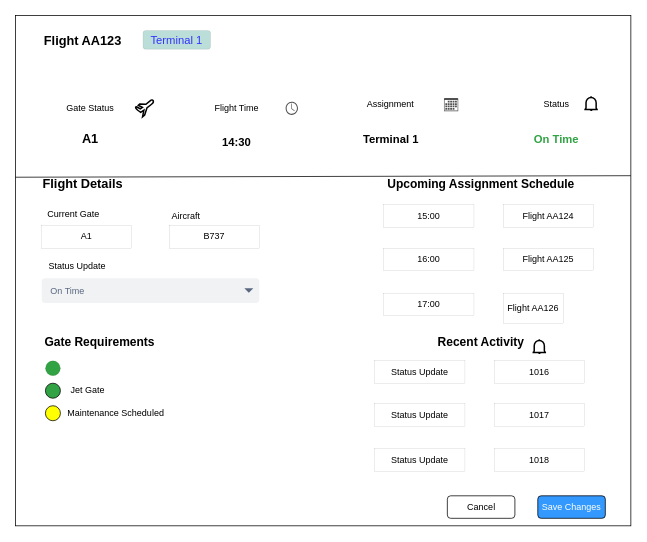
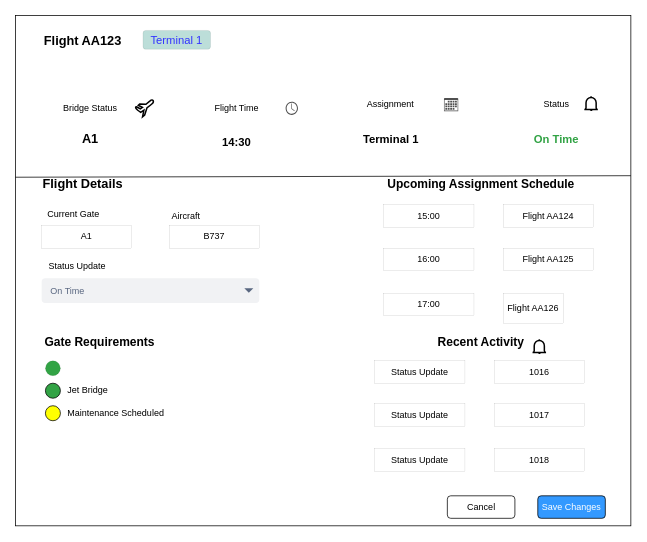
(90, 108) -> (90, 108)
(88, 390) -> (88, 390)
